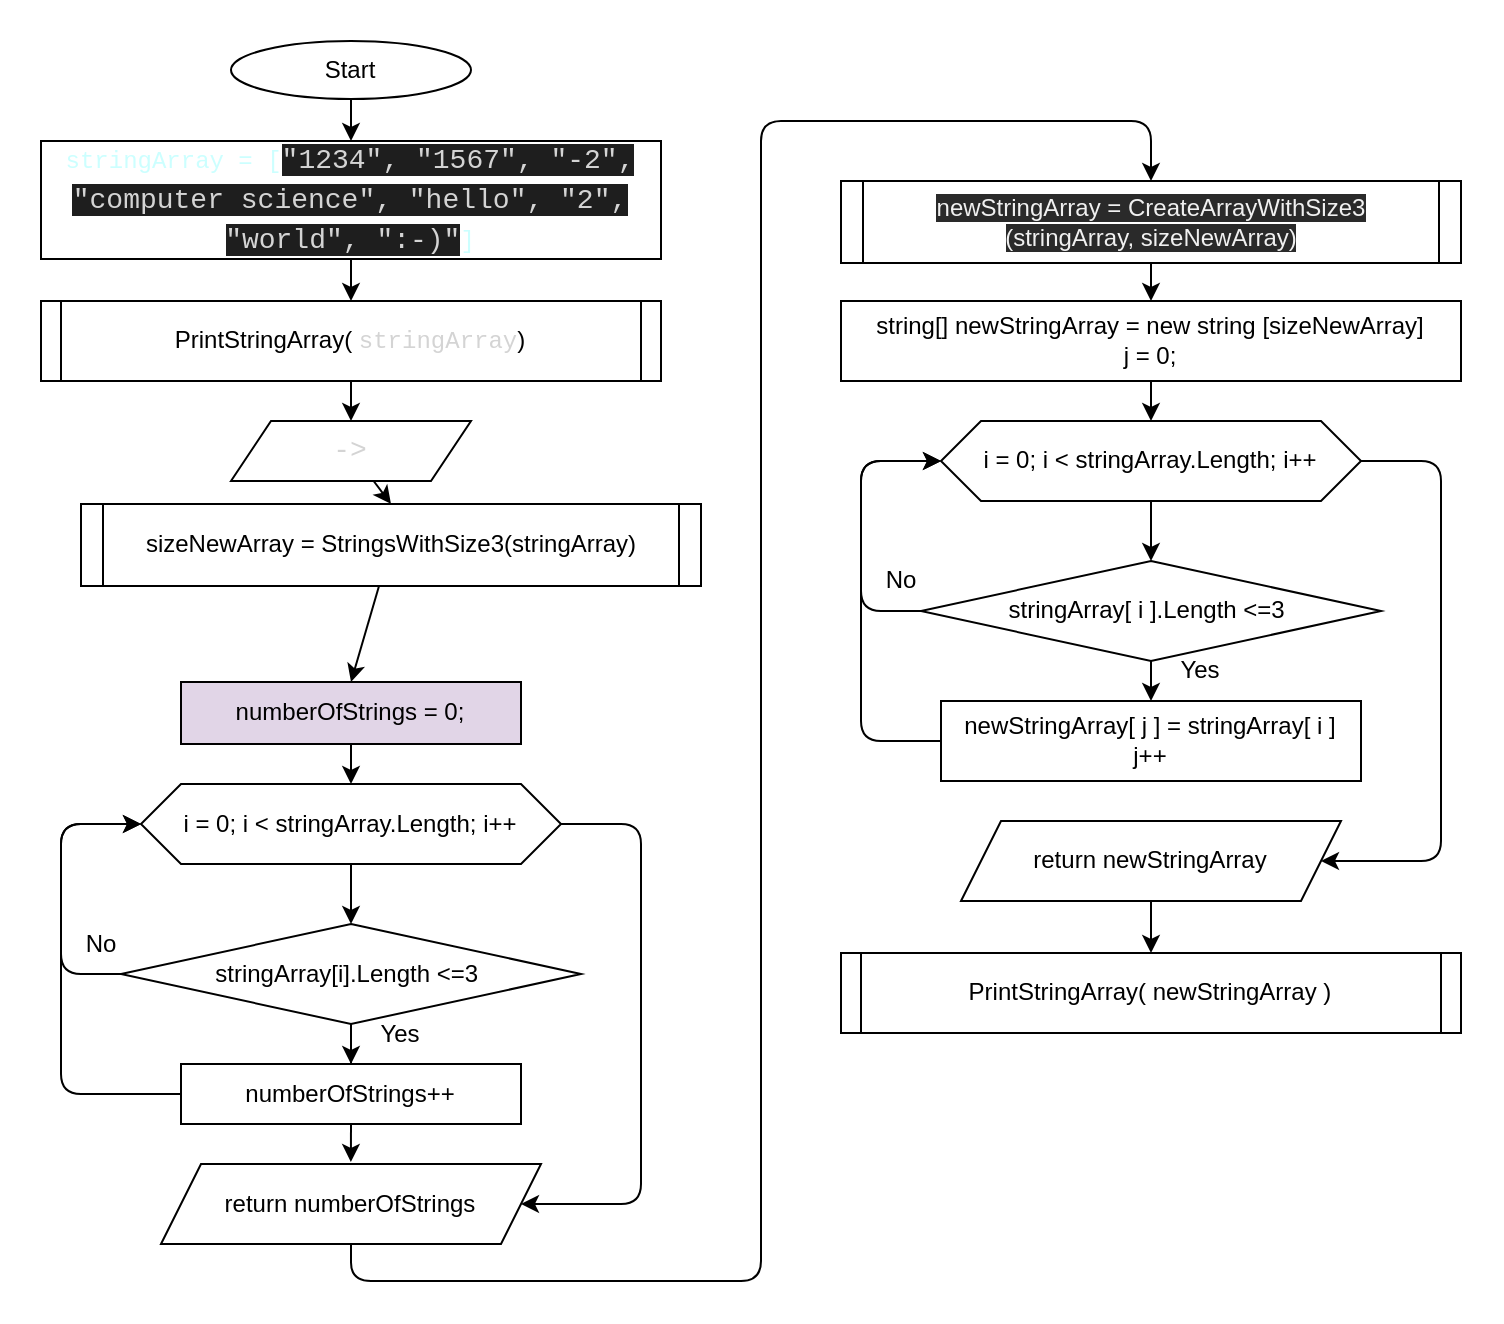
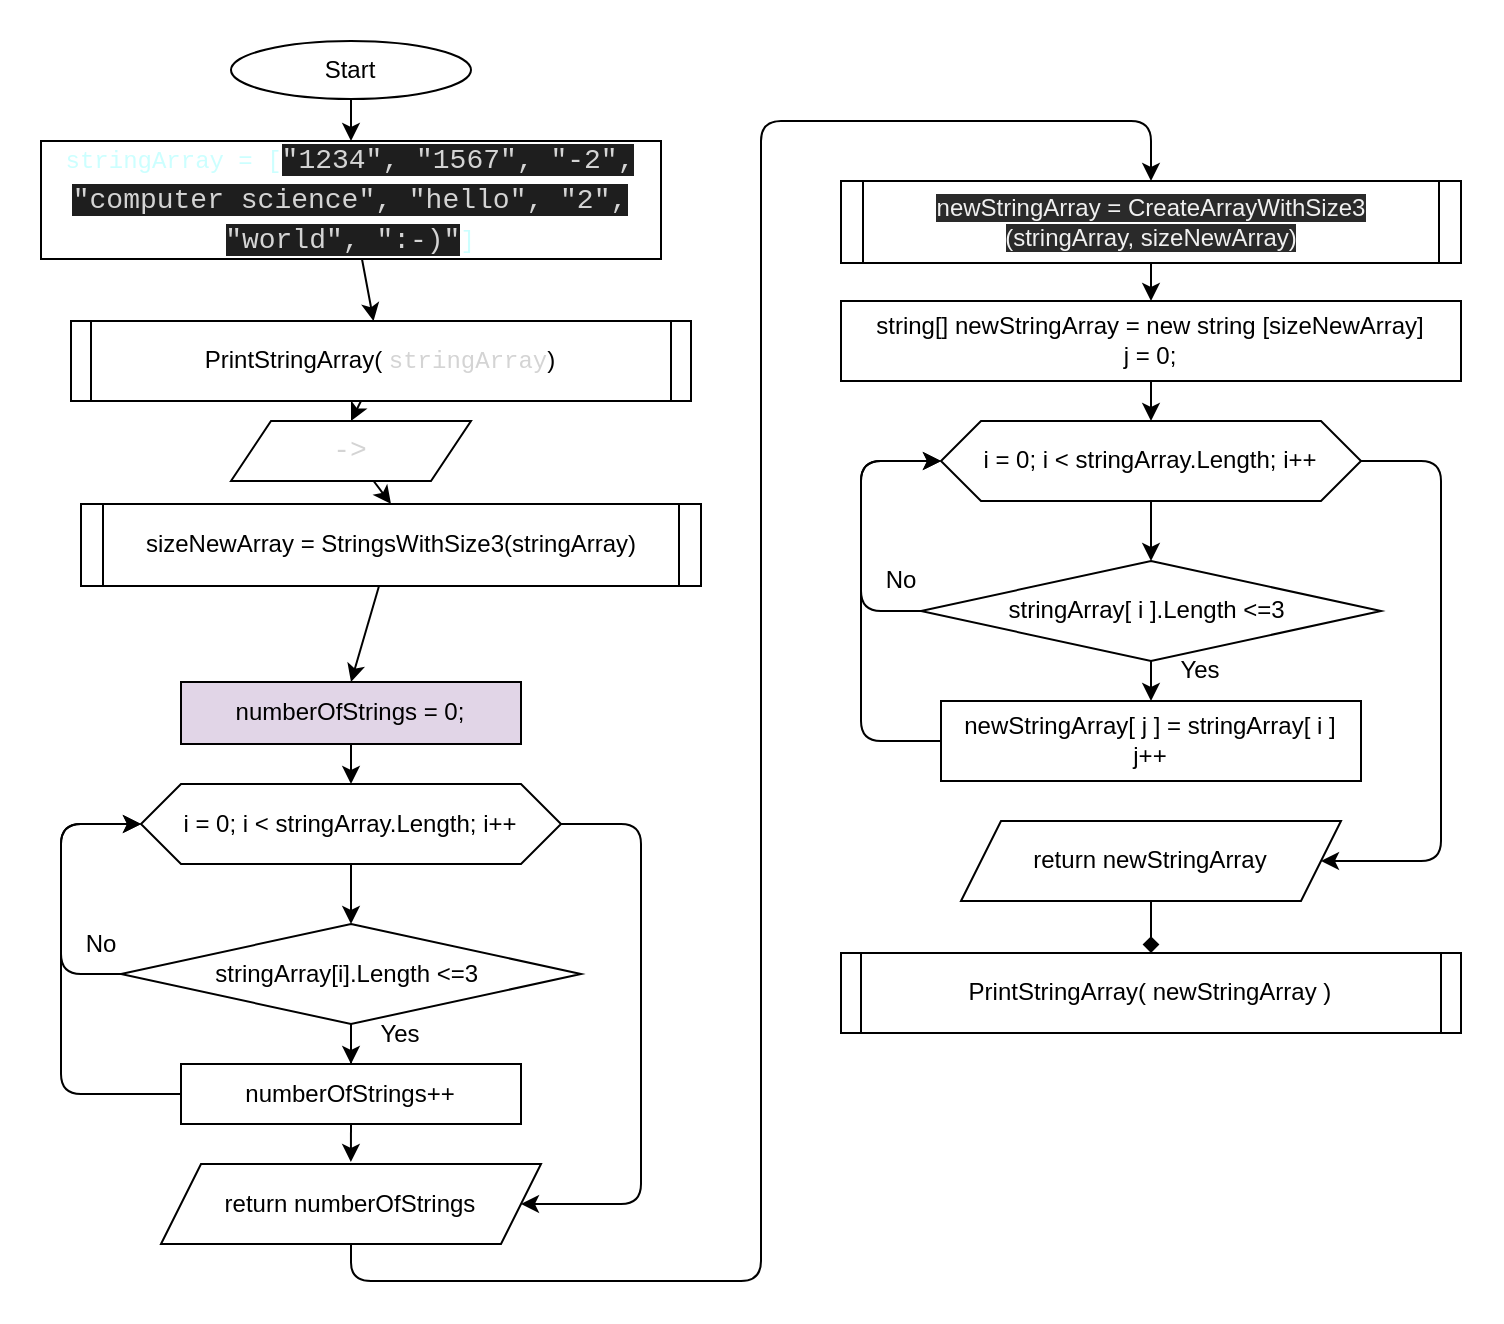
(351, 341) -> (381, 361)
(1151, 938) -> (1151, 937)
